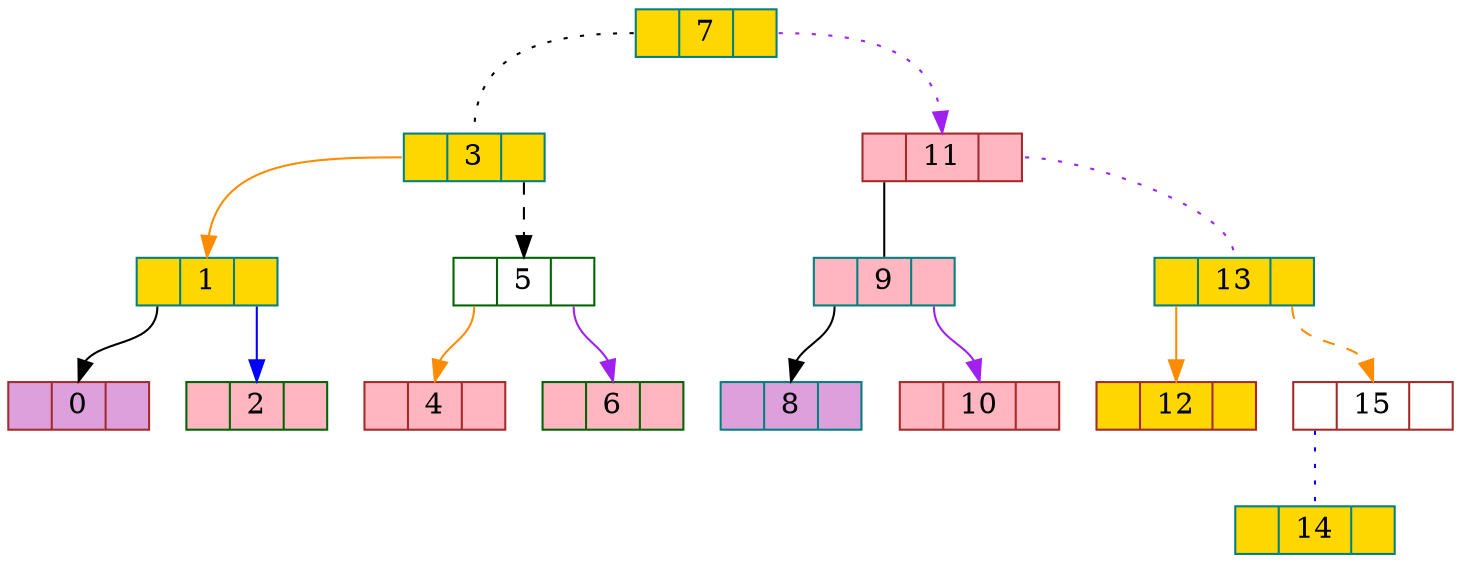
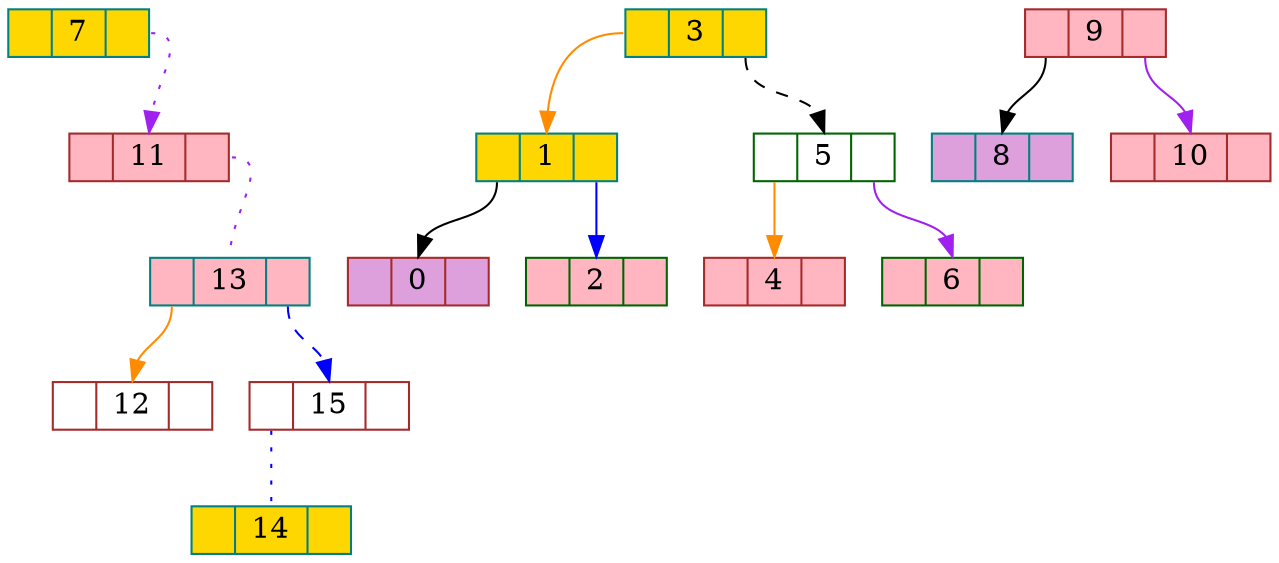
(529, 49) -> none
(884, 220) -> none
(884, 282) -> (1095, 33)
(1234, 282) -> (230, 282)
(1322, 340) -> (301, 336)
(1176, 406) -> (133, 406)
